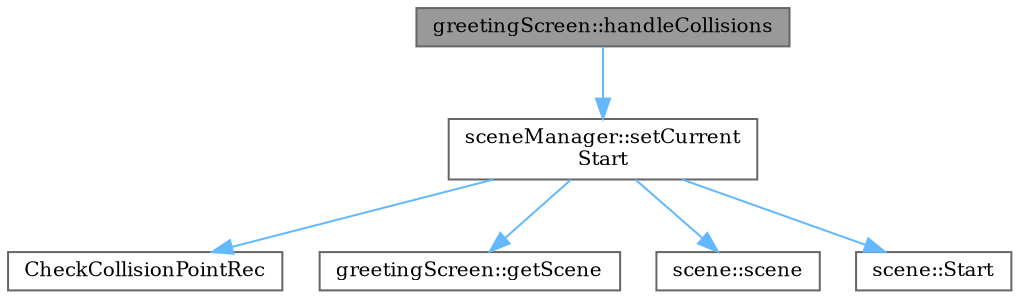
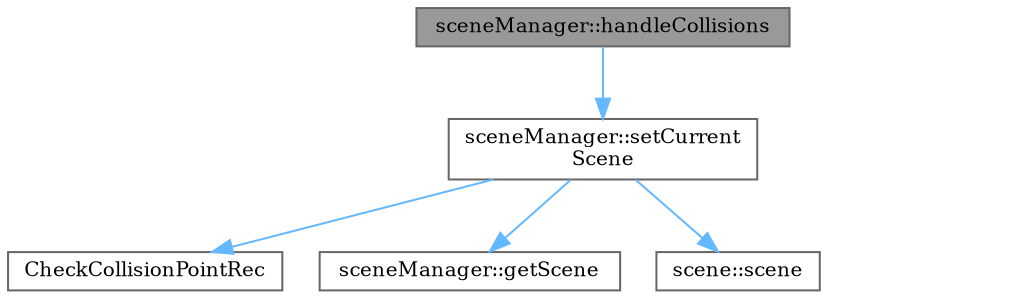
(603, 27) -> (603, 27)
(603, 149) -> (603, 149)
(470, 271) -> (470, 271)
(934, 271) -> none
